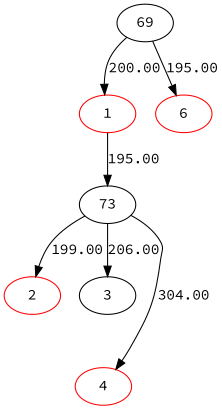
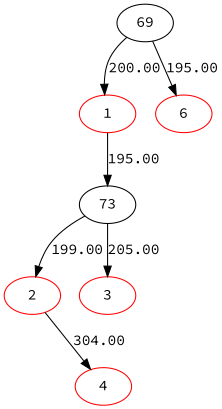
(134, 250) -> (134, 250)
(157, 285) -> (64, 337)
(108, 296) -> (108, 296)
